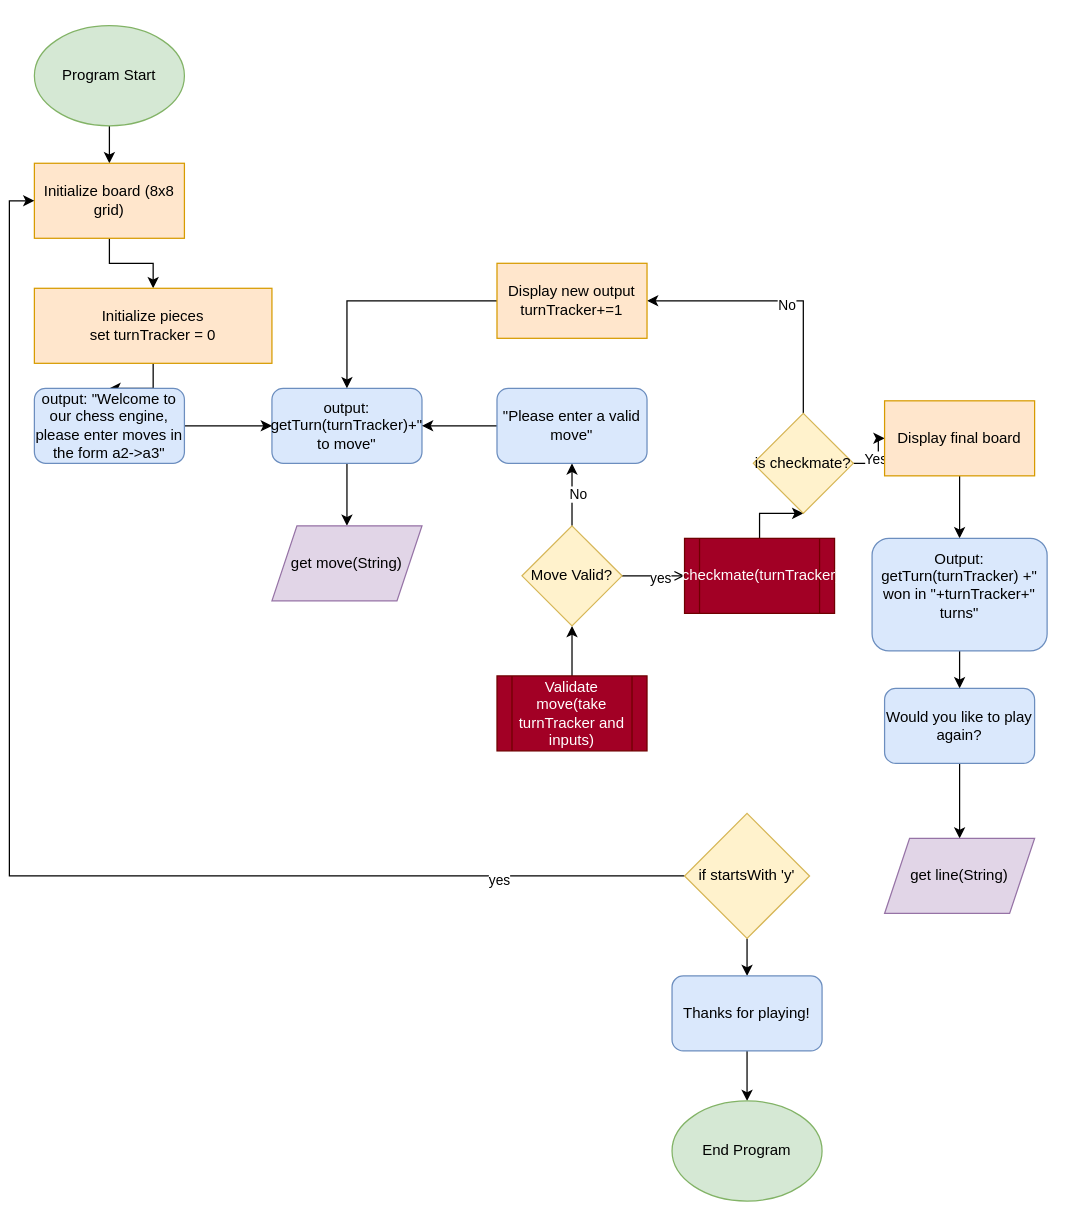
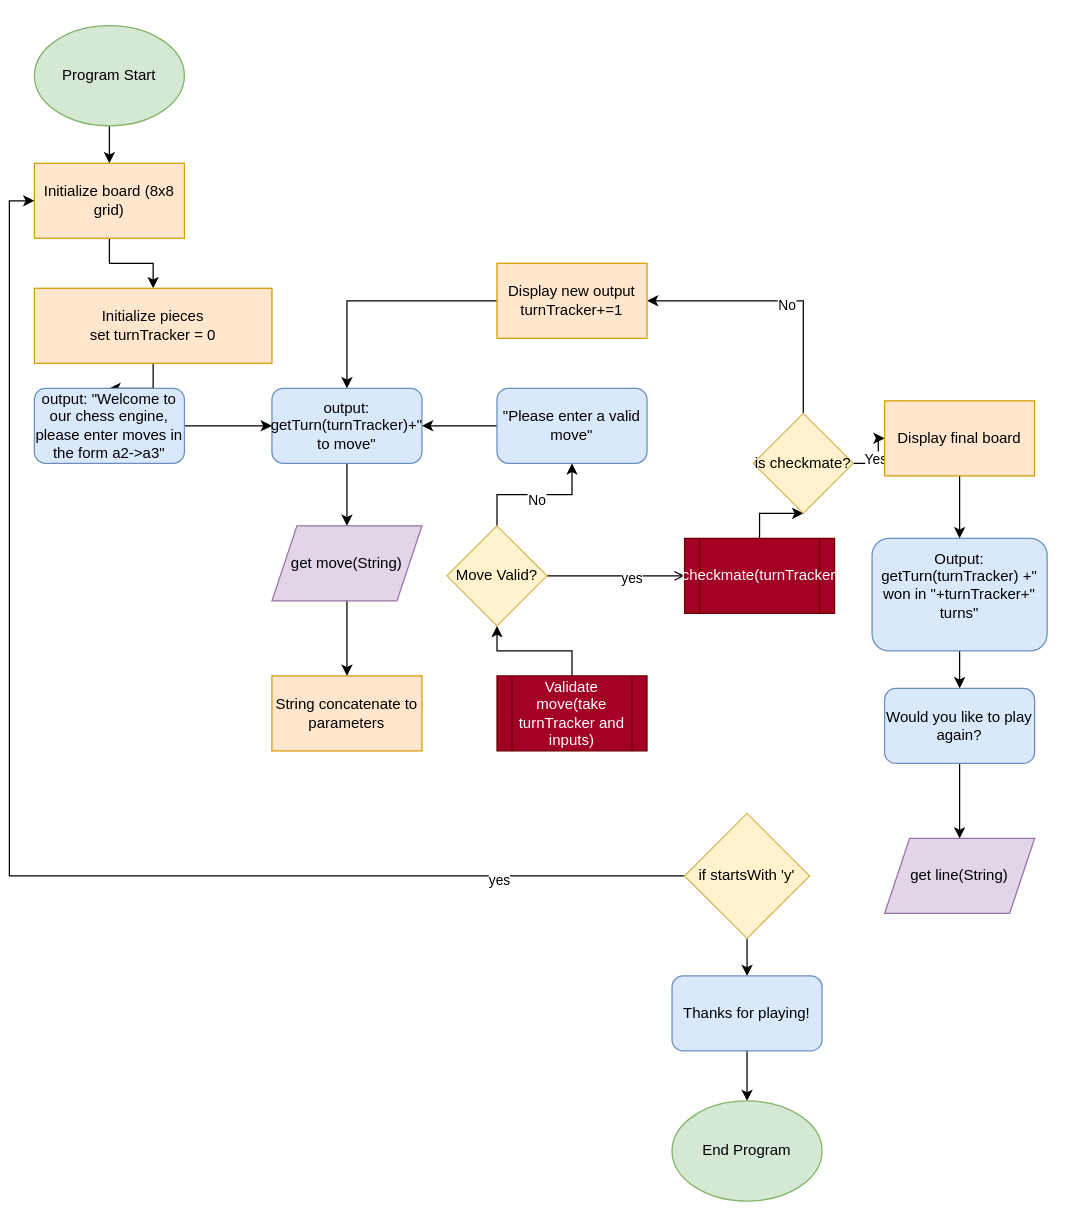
(572, 576) -> (497, 576)
none -> (347, 634)
none -> (347, 713)
